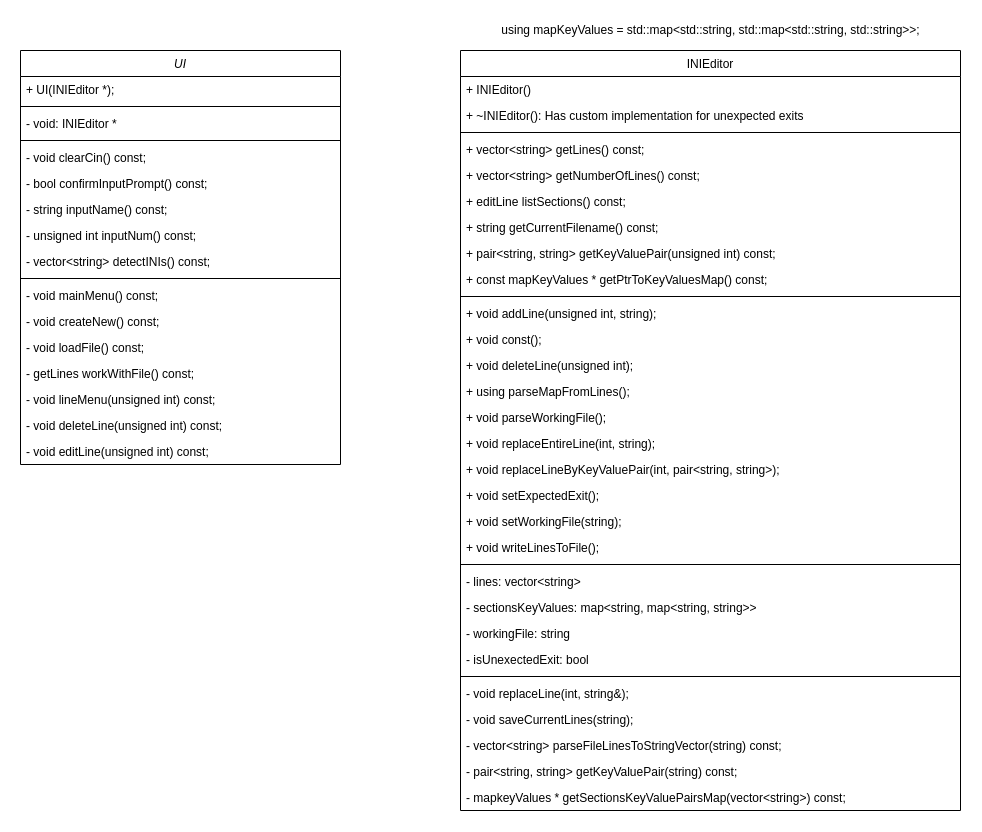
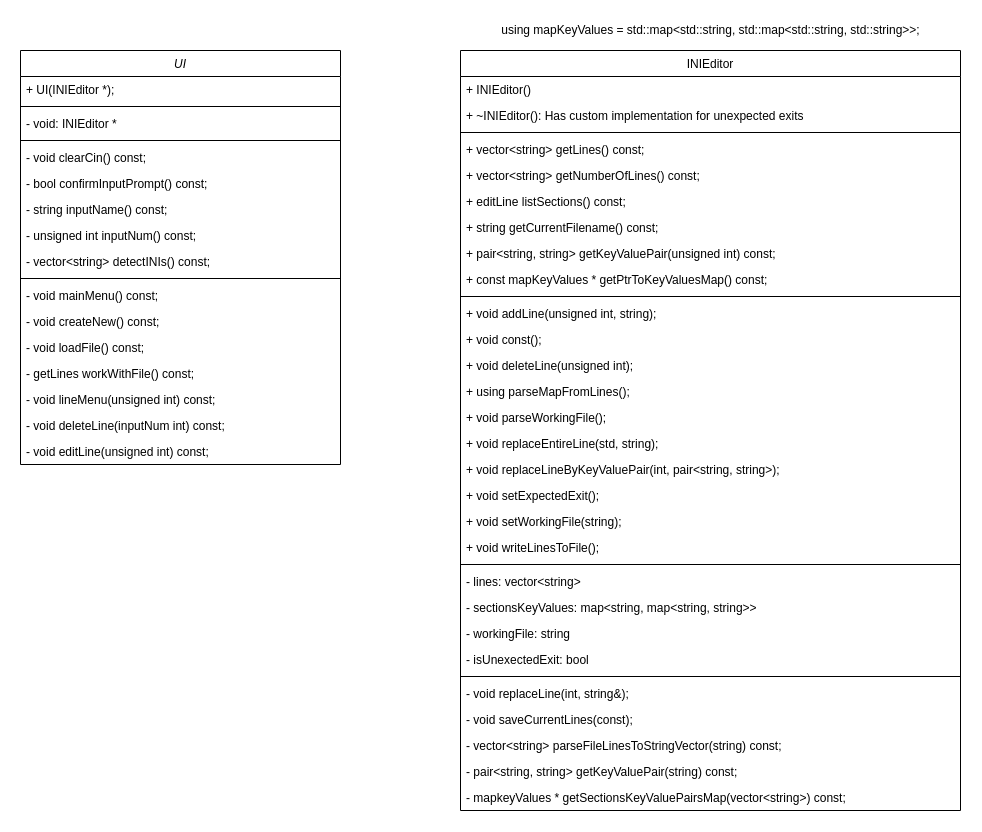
(138, 426) -> (138, 426)
(577, 444) -> (578, 444)
(564, 720) -> (562, 720)
